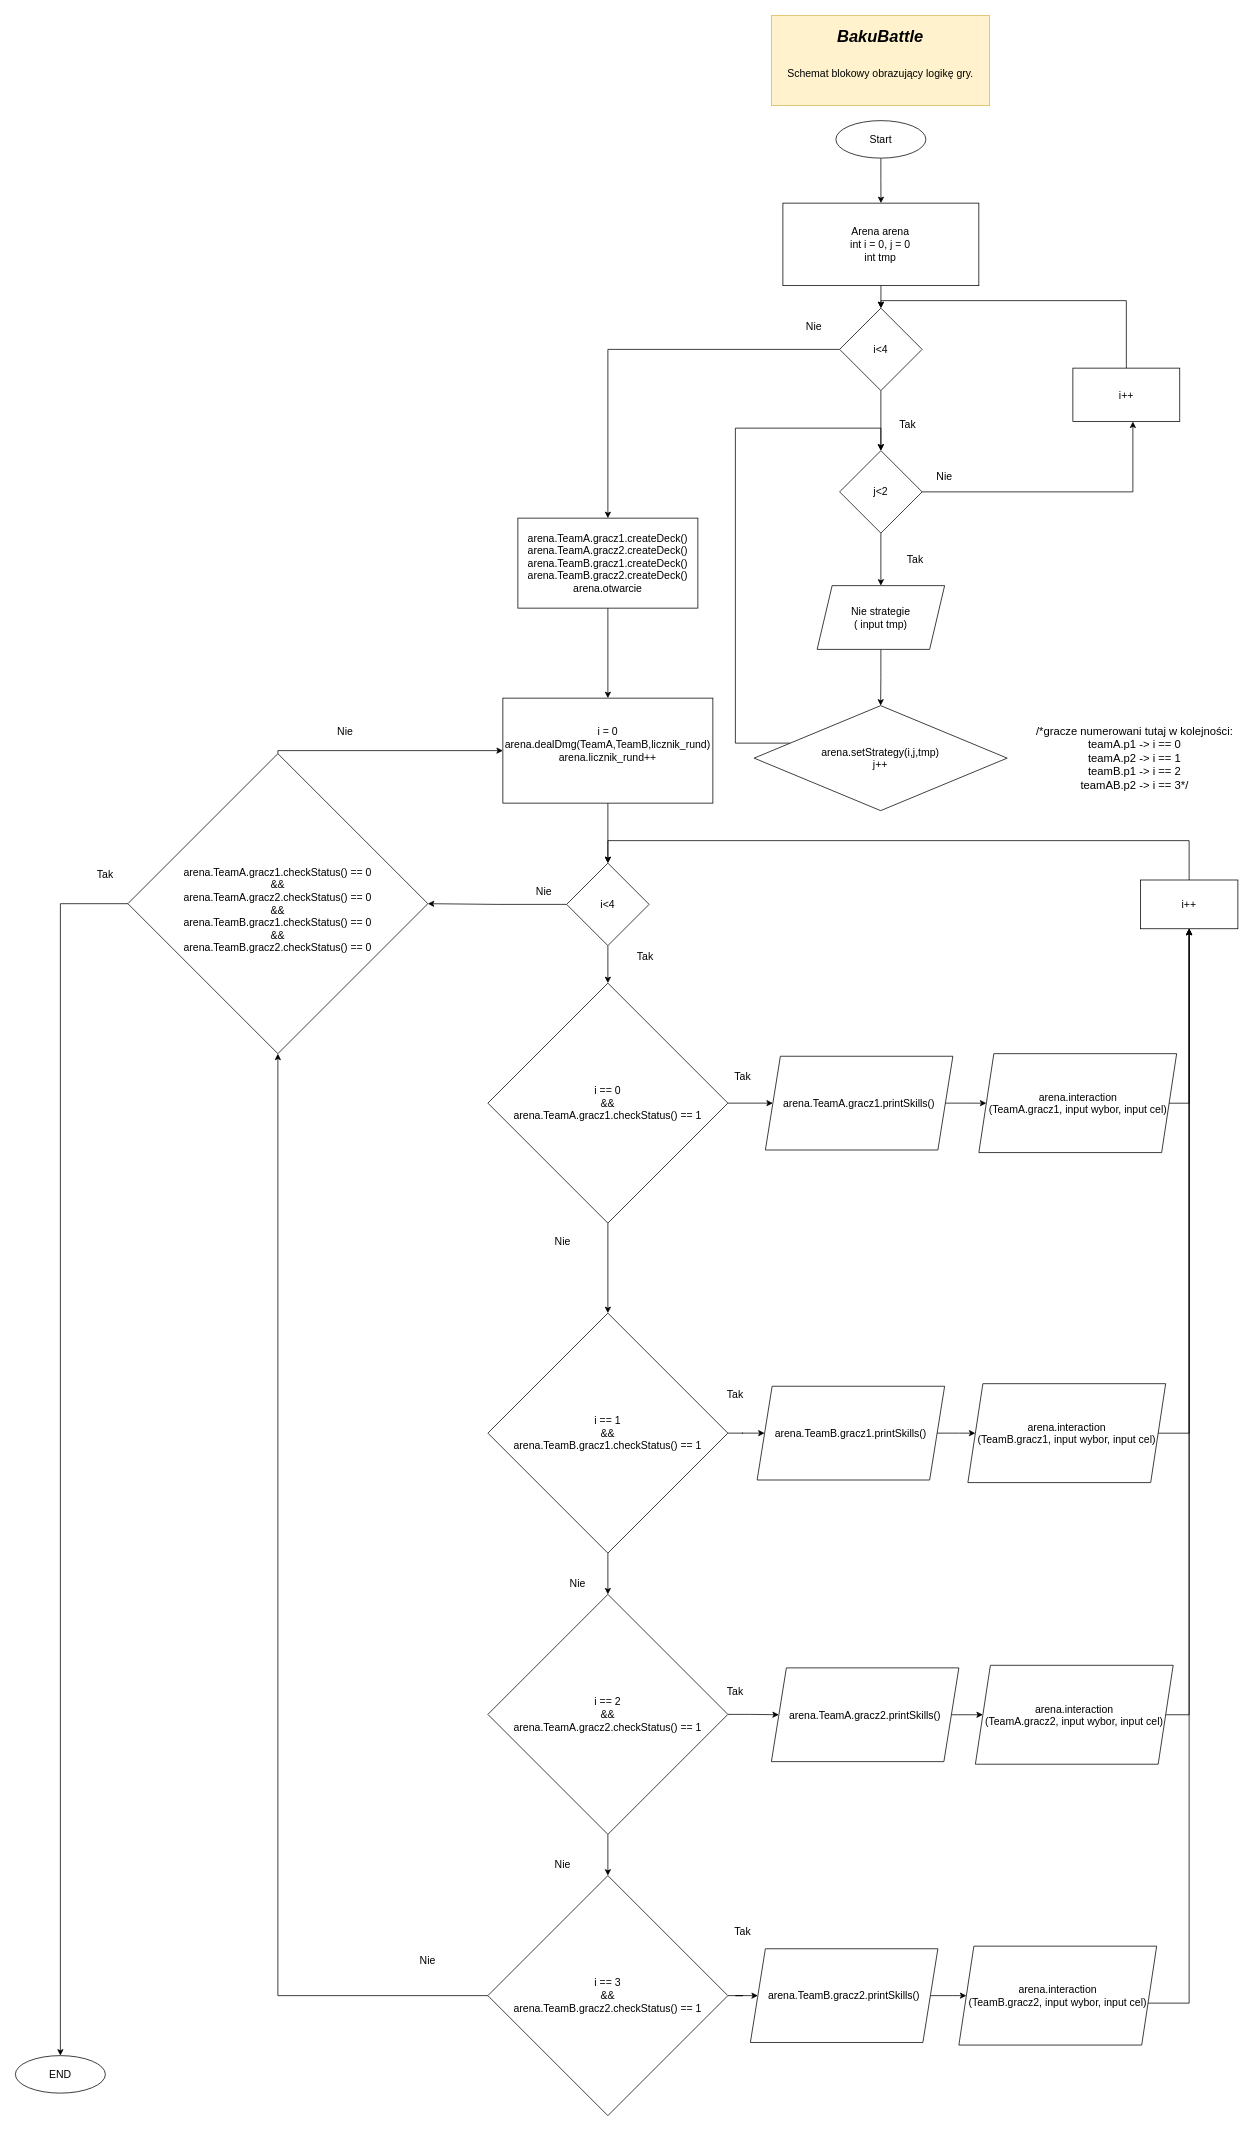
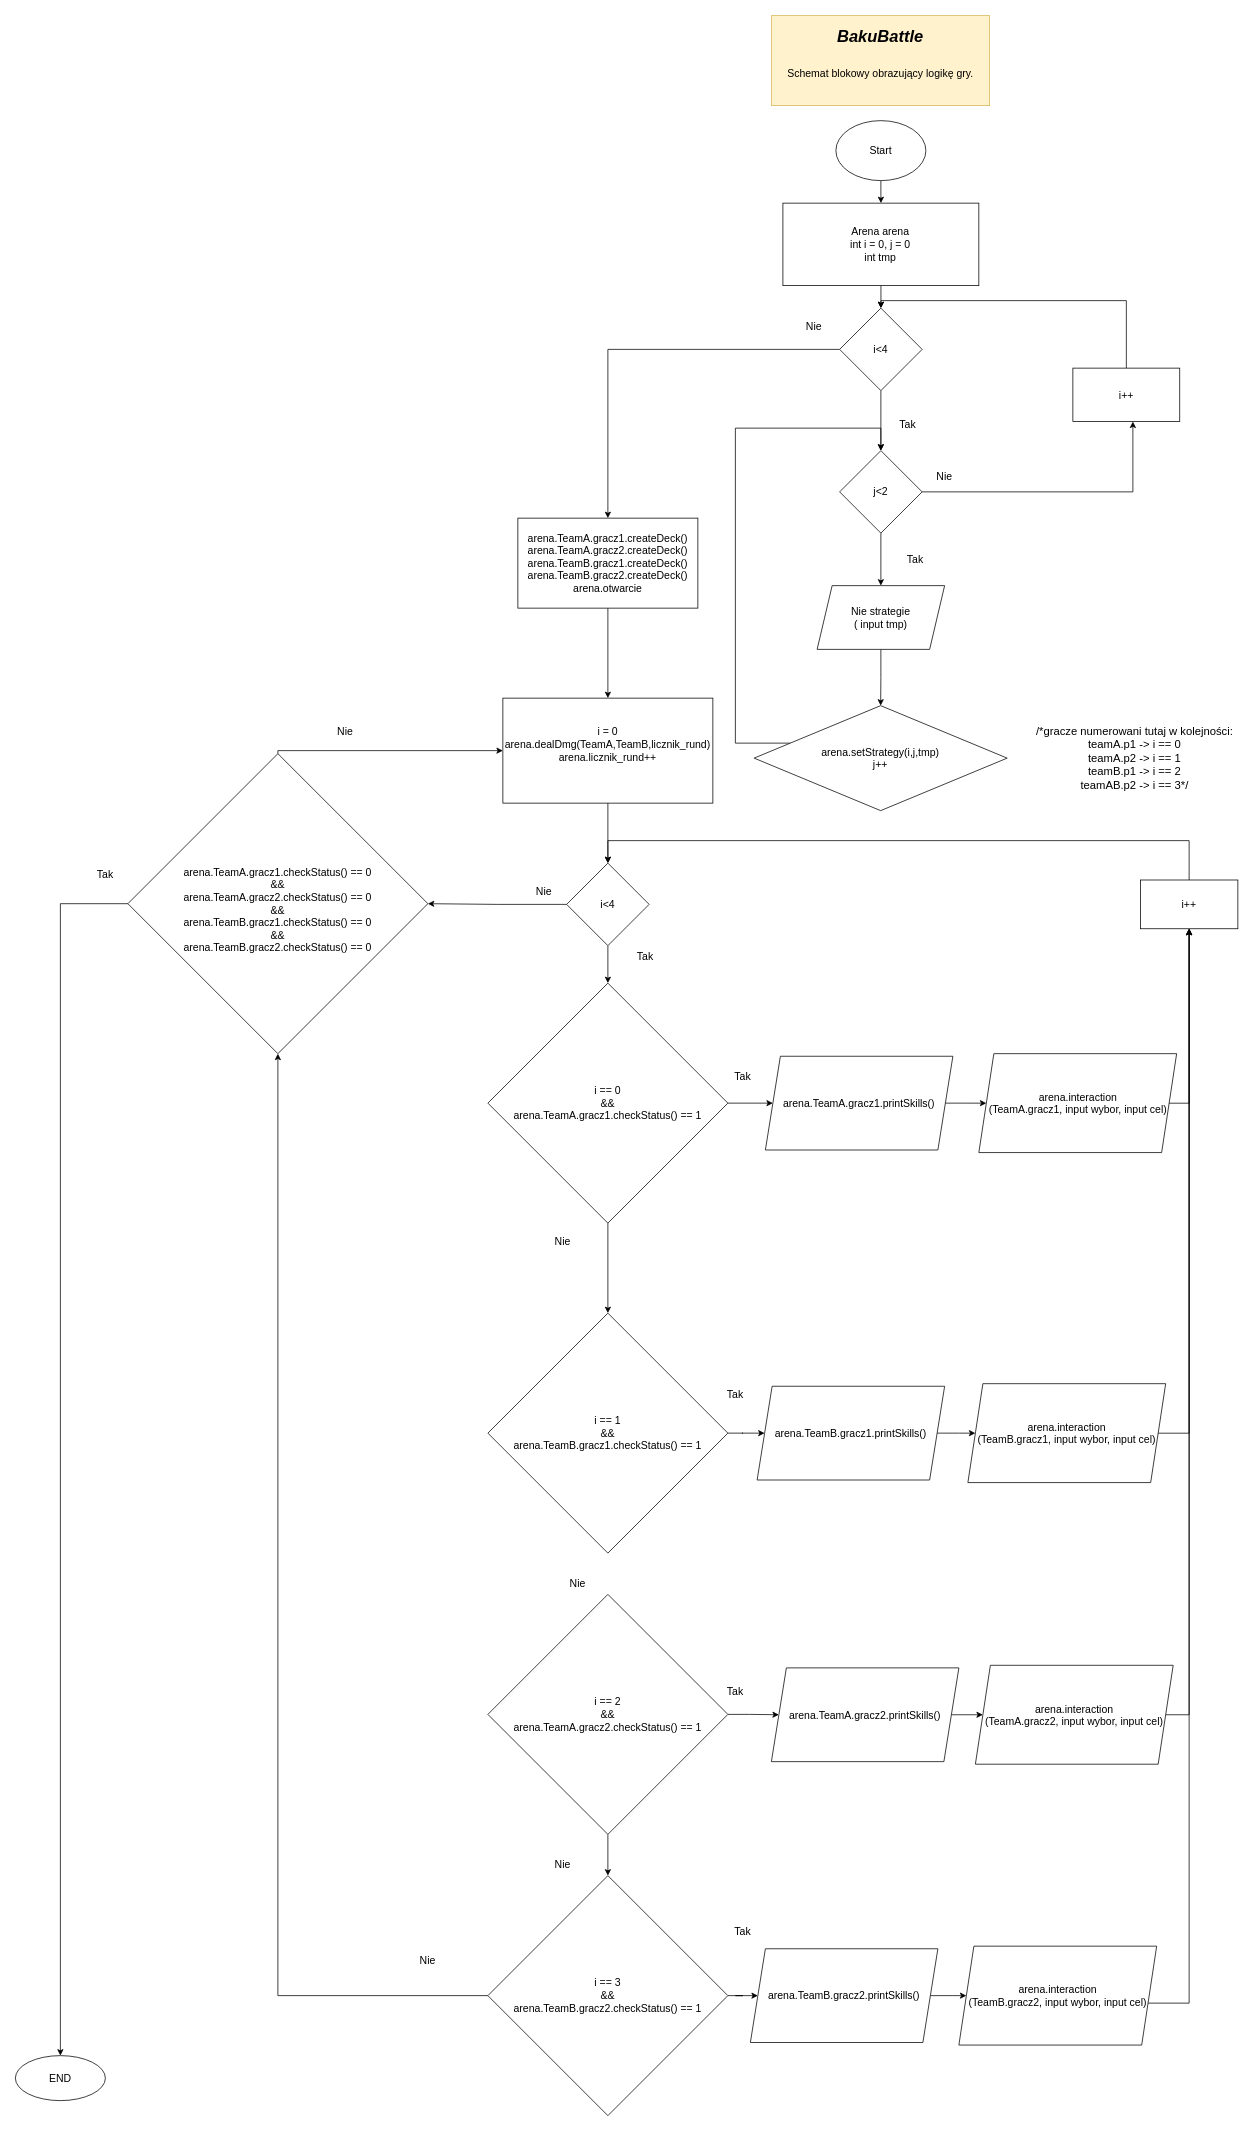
(881, 139) -> (881, 150)
(608, 1587) -> none
(60, 2074) -> (60, 2078)
